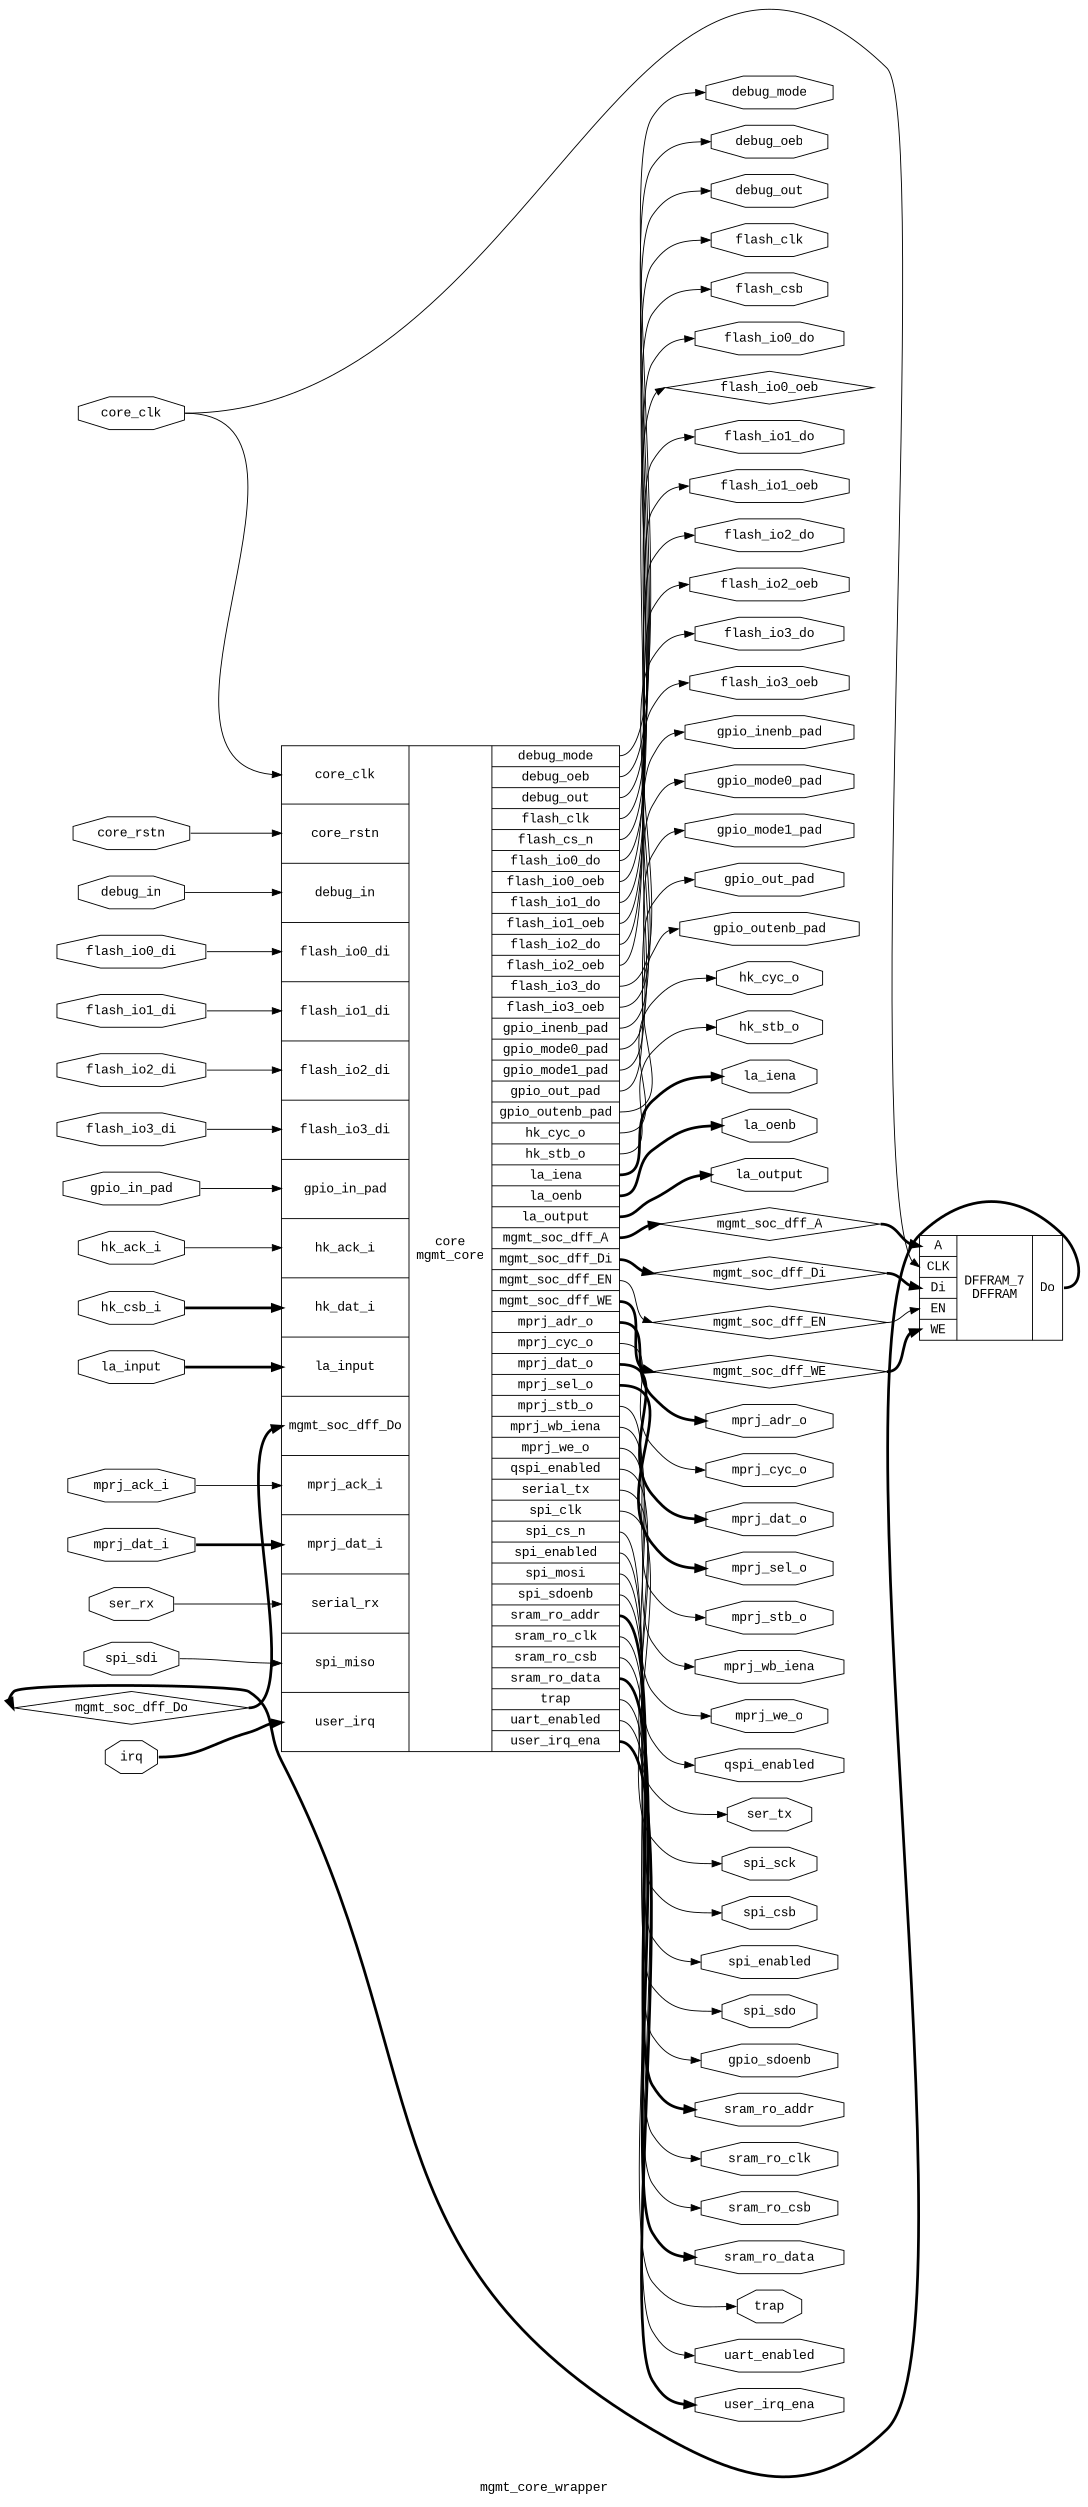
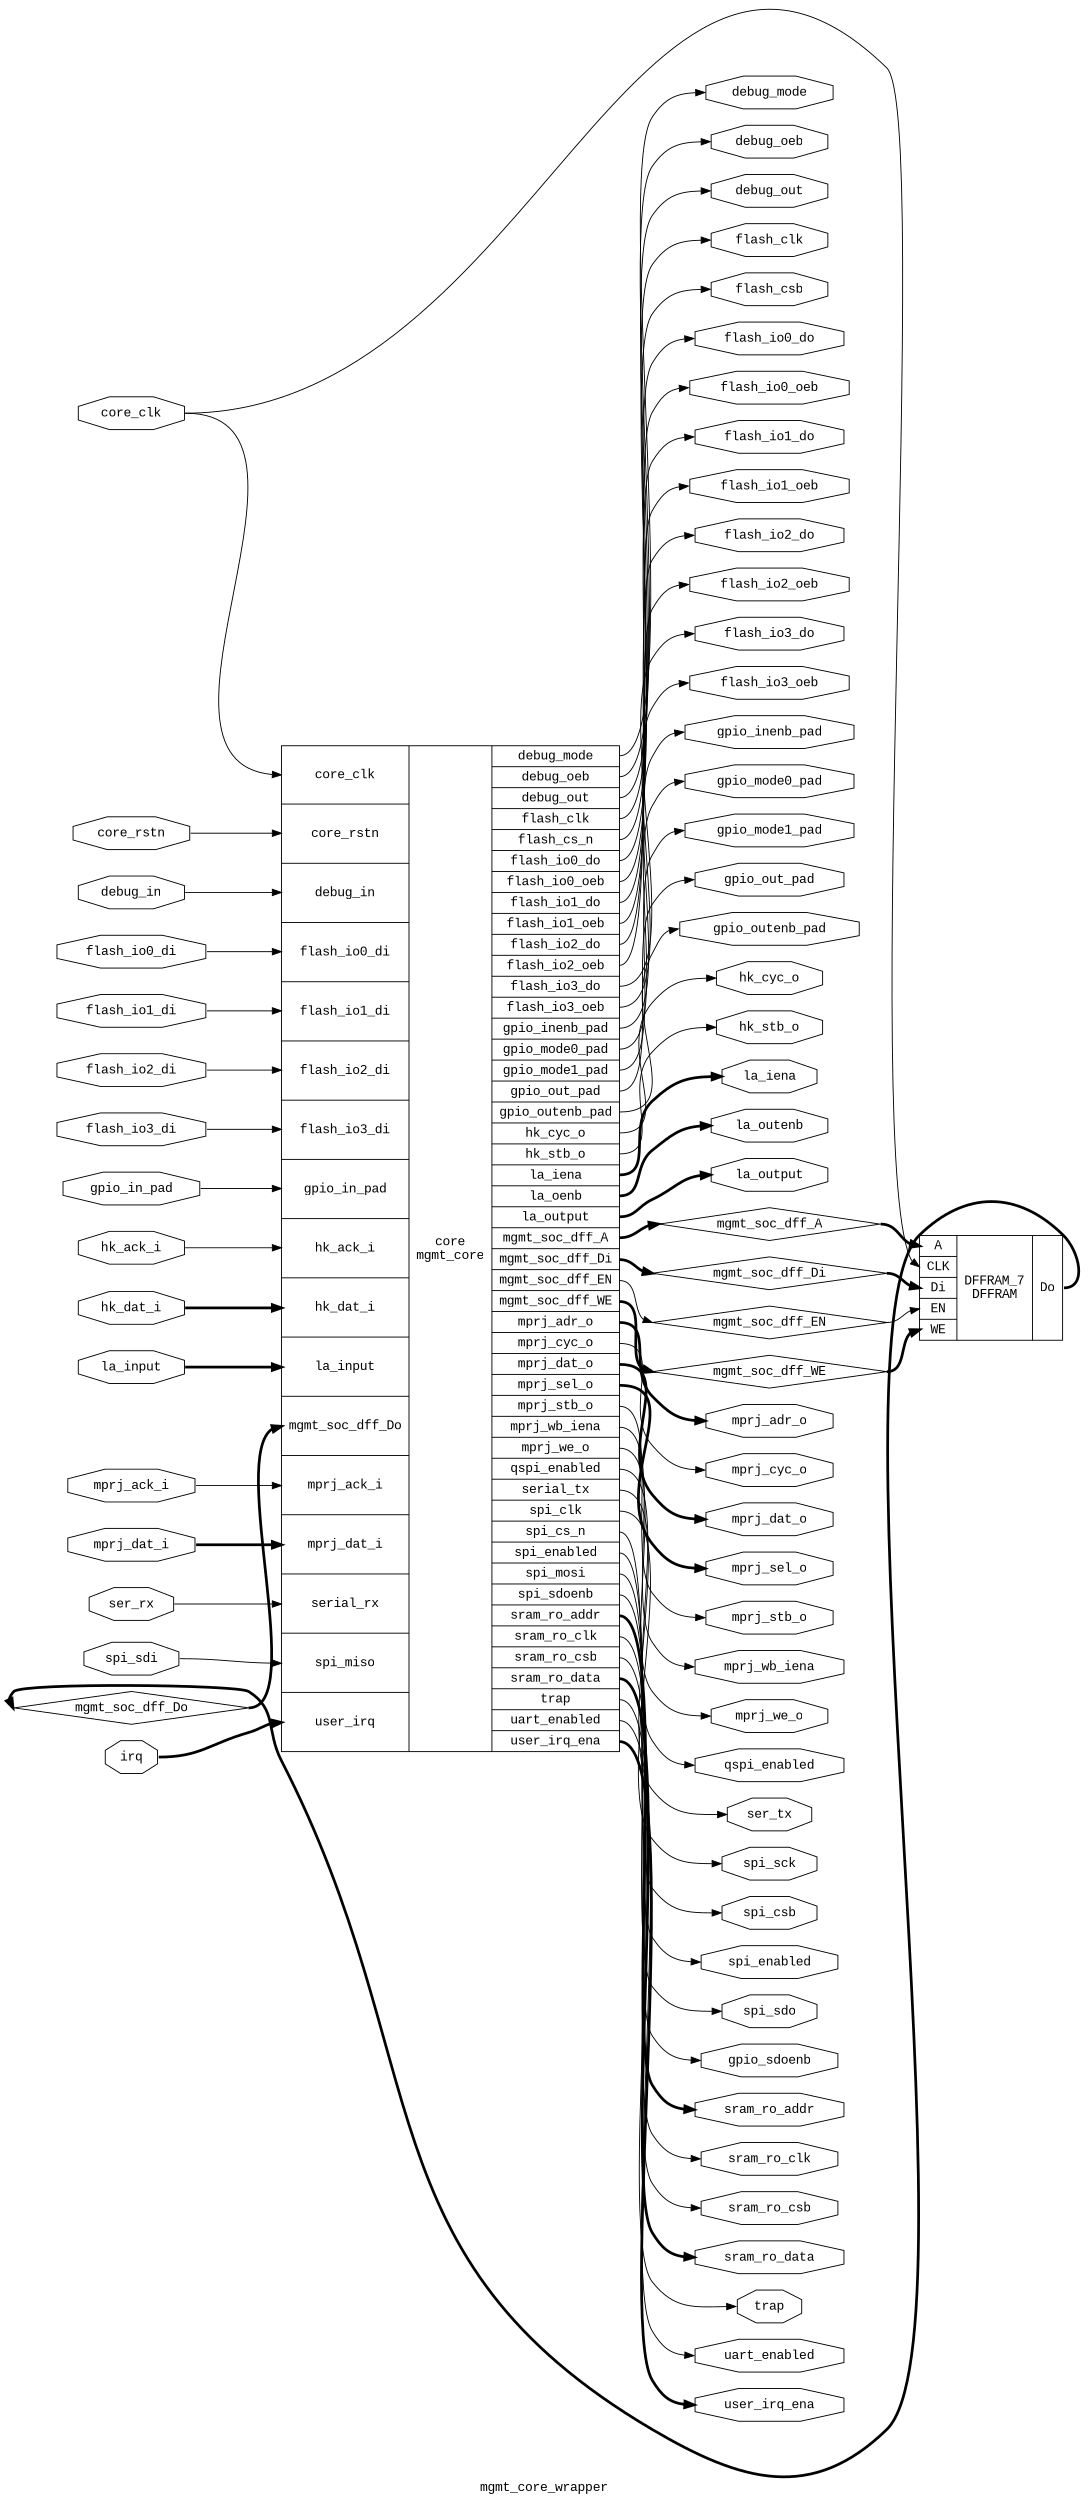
(770, 388) -> (770, 388)
(770, 1126) -> (770, 1126)
(131, 1308) -> (131, 1308)
